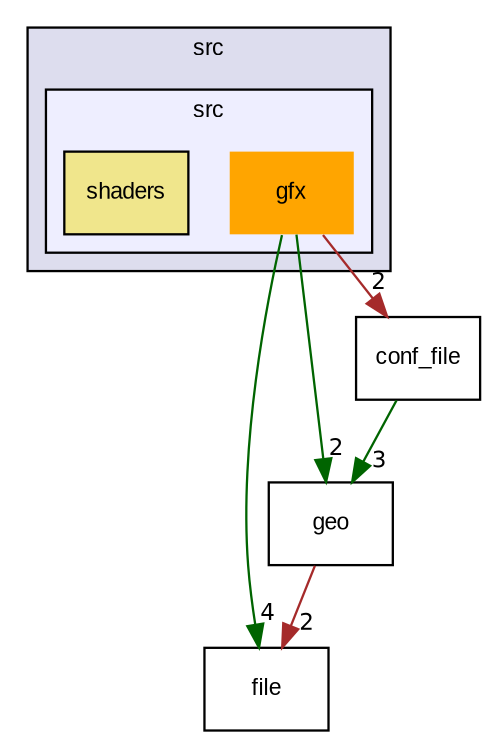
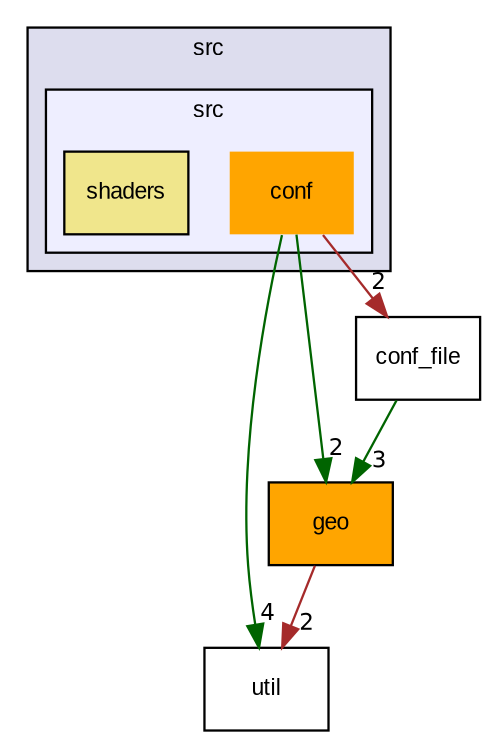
(292, 193) -> (292, 193)
(331, 524) -> (331, 524)
(266, 689) -> (266, 689)
